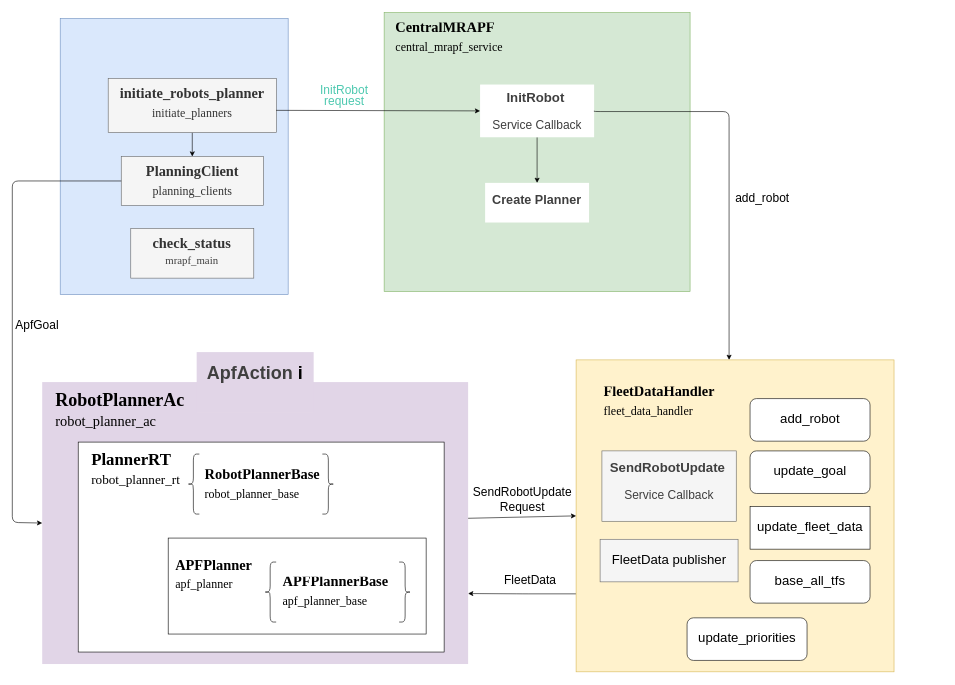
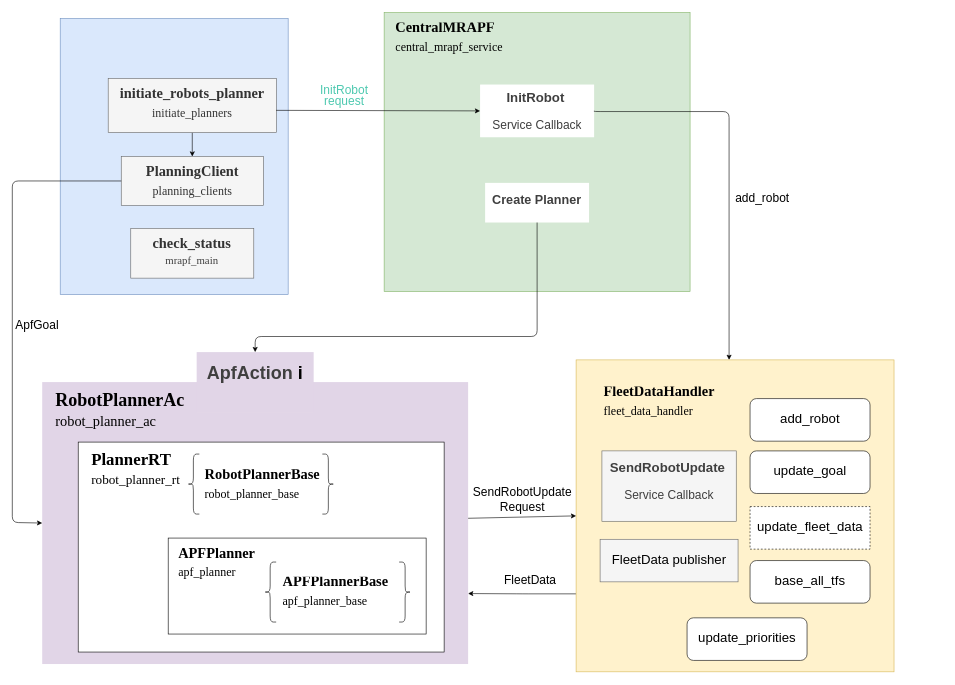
(537, 177) -> none
none -> (393, 336)
(810, 528) -> (810, 528)
(216, 586) -> (219, 574)
